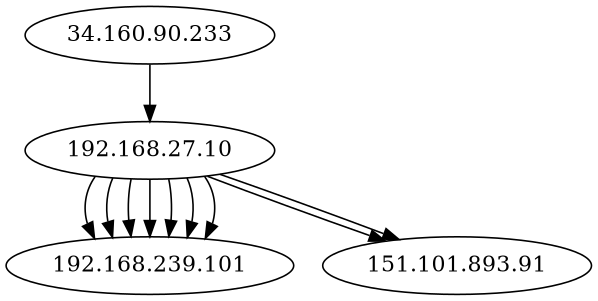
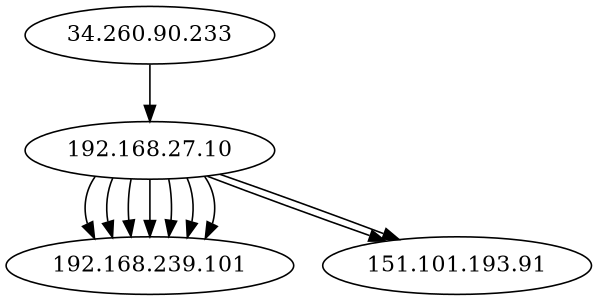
(150, 35) -> (150, 35)
(457, 266) -> (457, 266)
